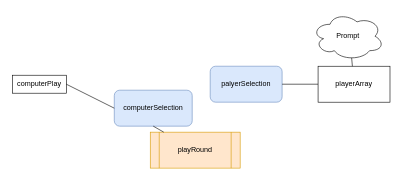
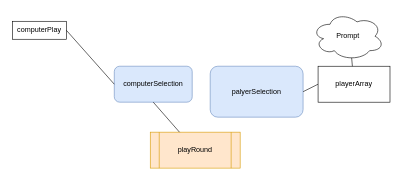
(39, 84) -> (39, 30)
(246, 84) -> (257, 92)
(153, 108) -> (153, 84)
